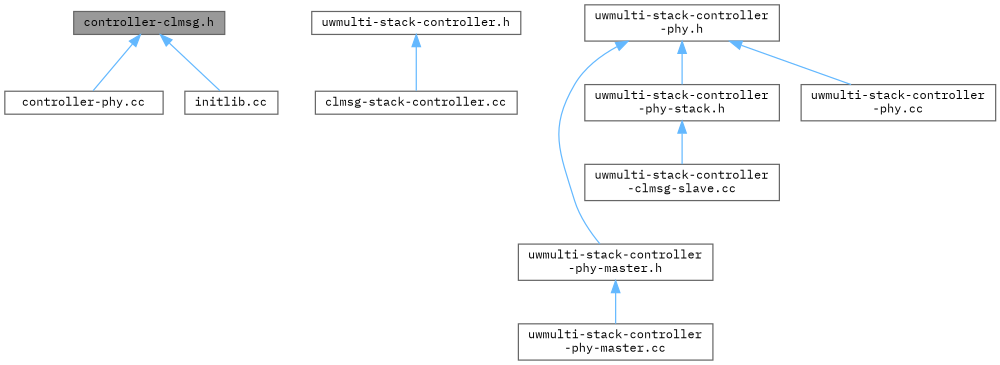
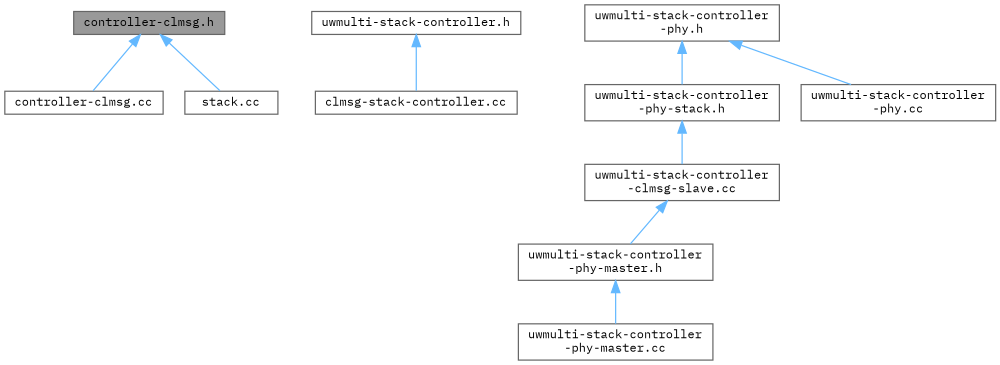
(84, 103) -> (84, 103)
(231, 103) -> (231, 103)
(559, 139) -> (645, 227)
